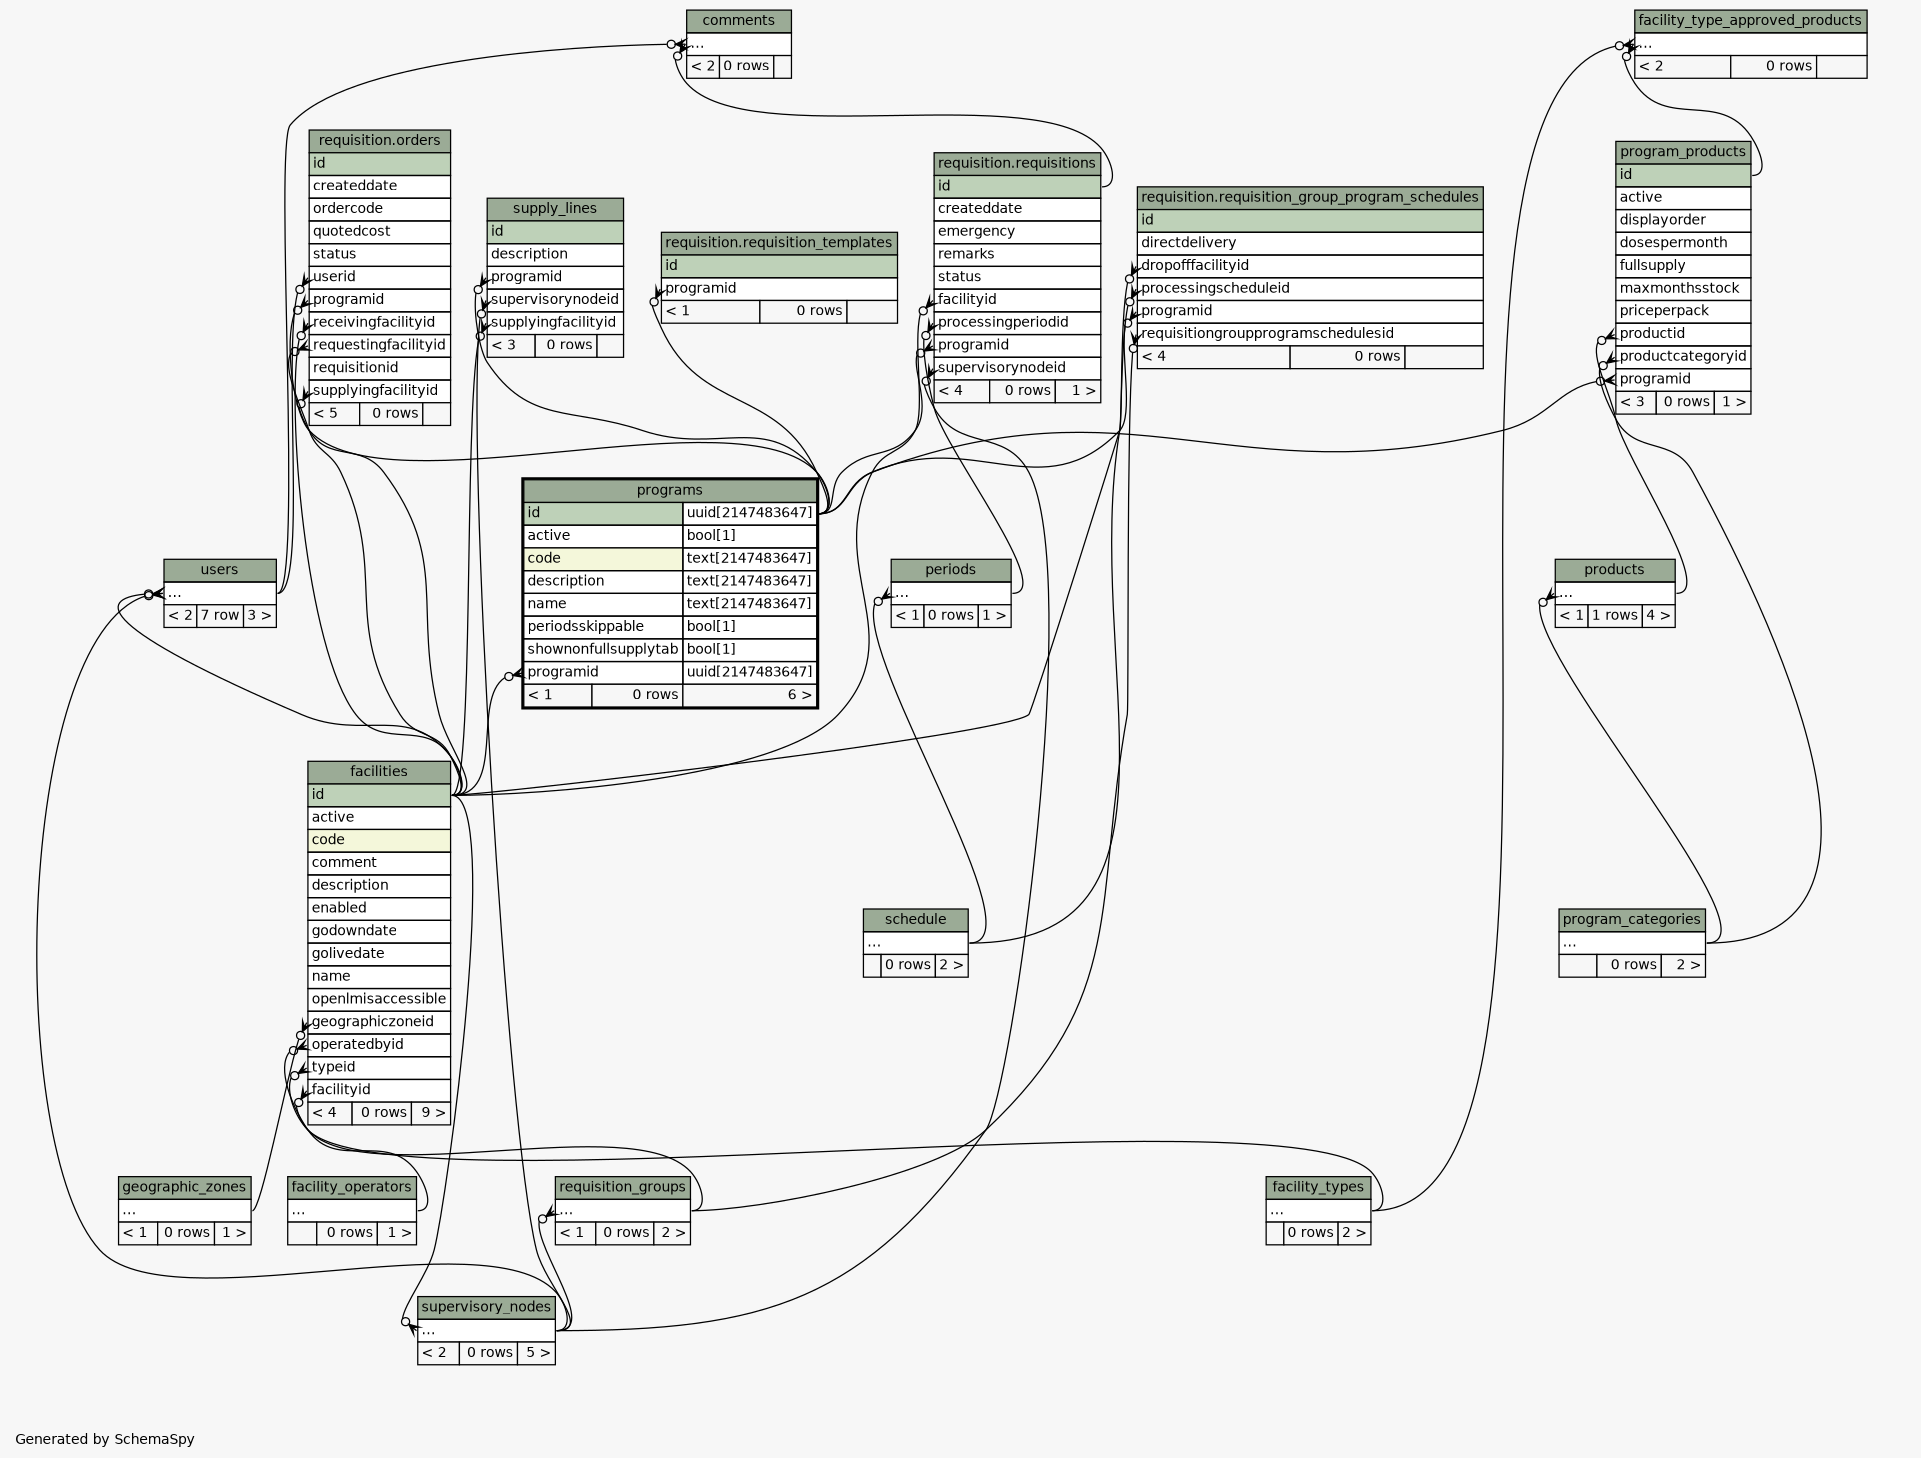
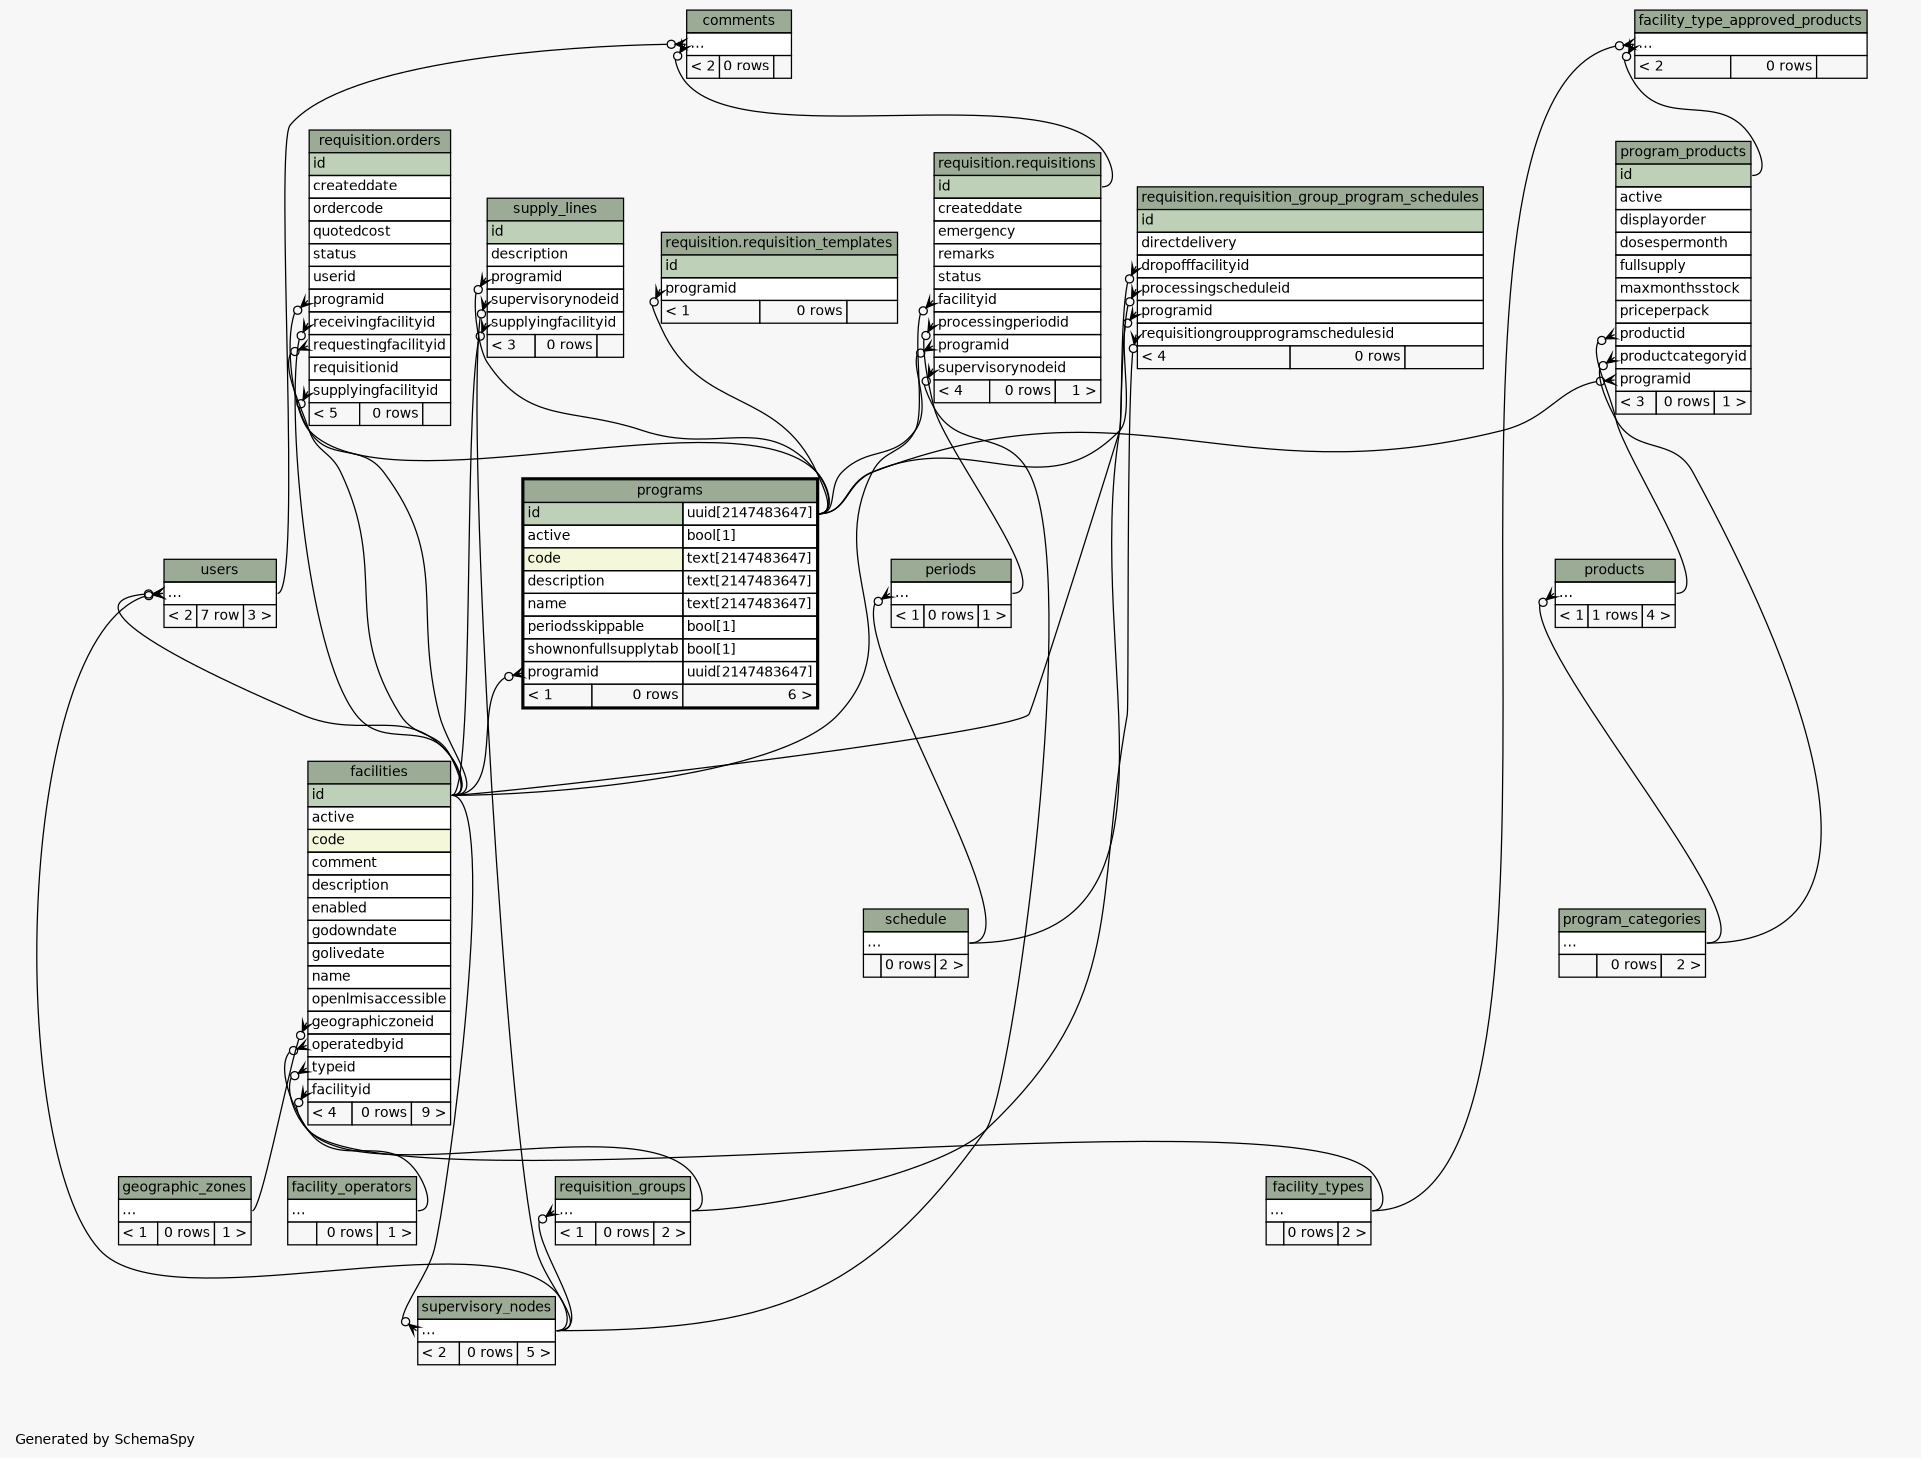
(293, 445) -> none
